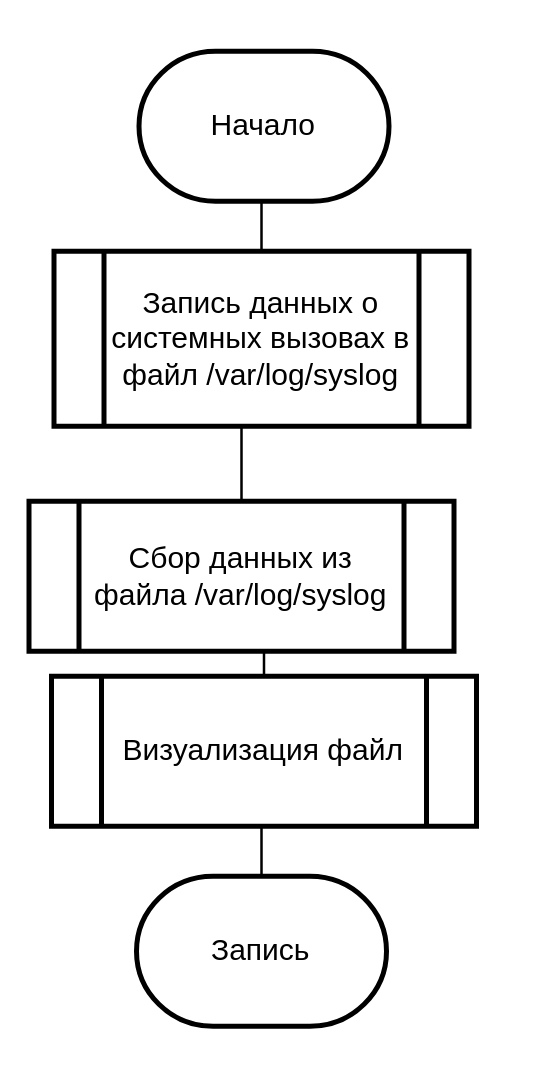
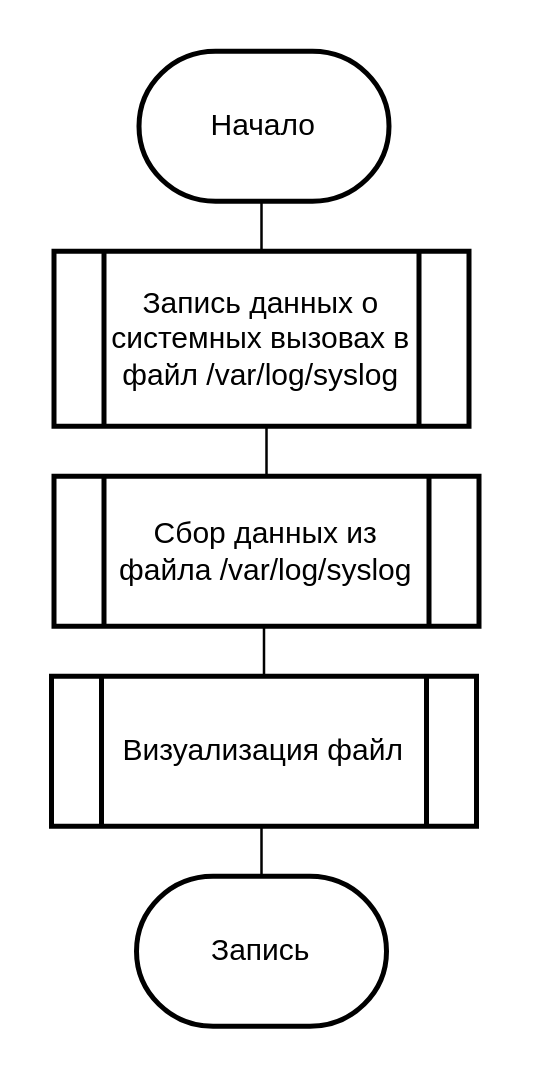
(241, 576) -> (266, 551)
